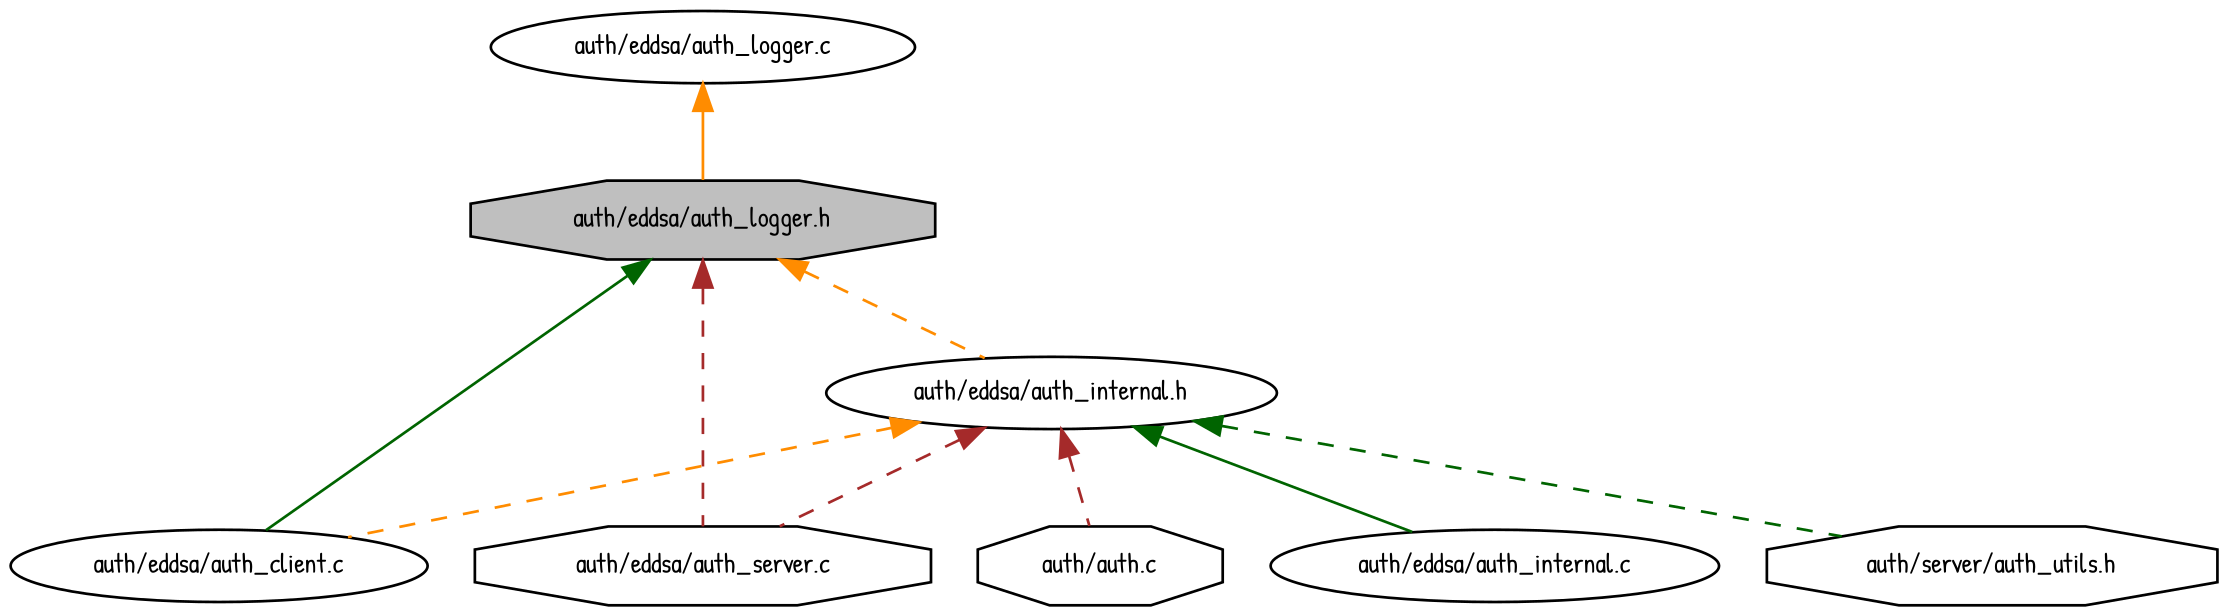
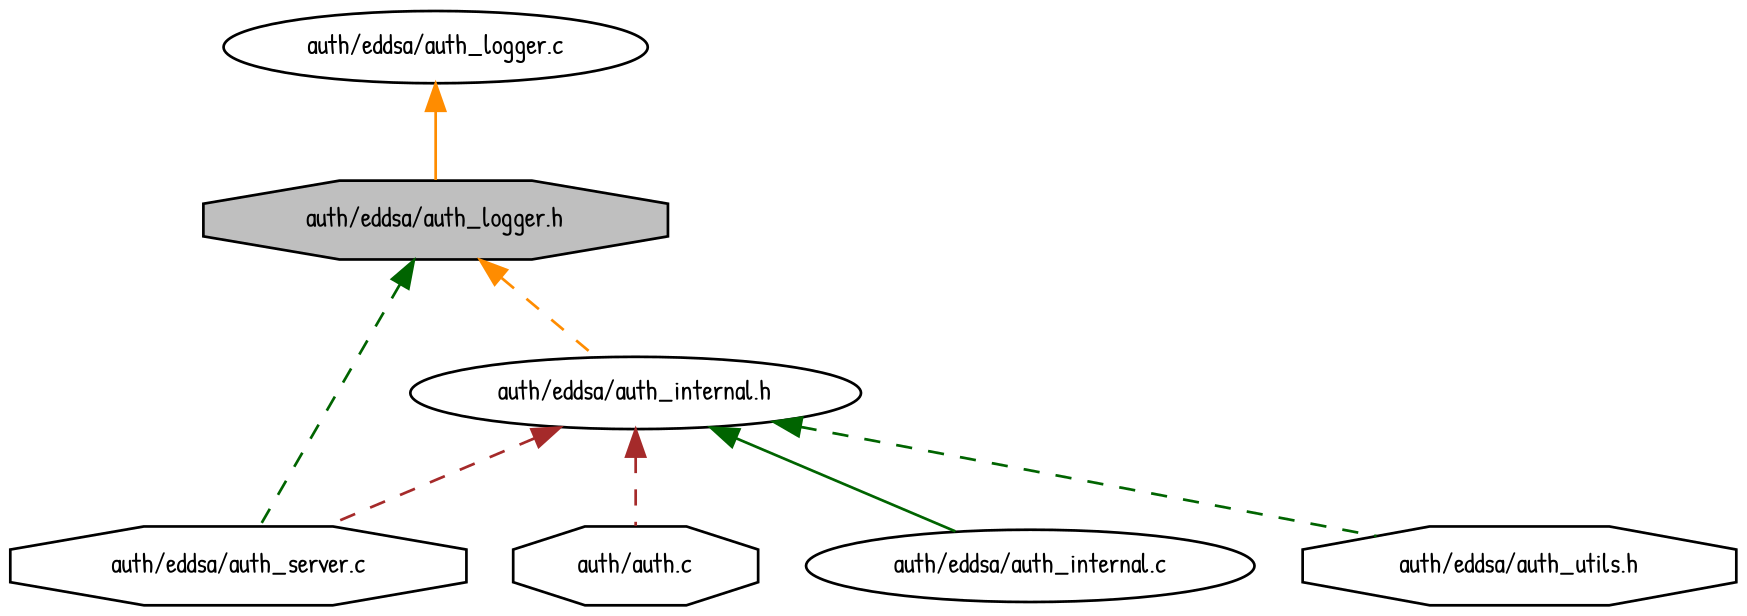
(703, 407) -> (330, 405)
(219, 566) -> none
(1992, 566) -> (1519, 566)
